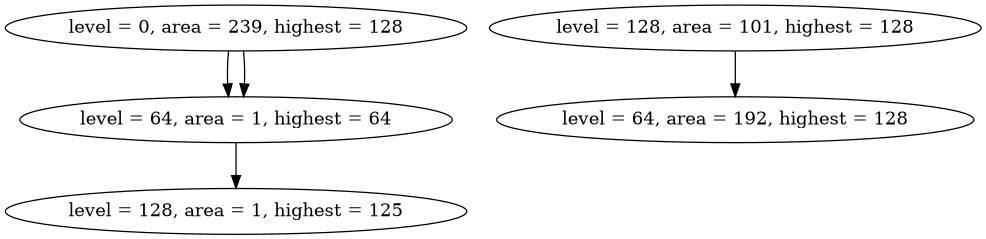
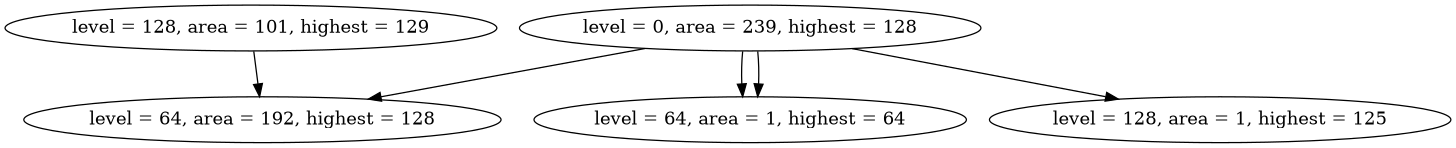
(735, 28) -> (251, 28)
none -> (513, 73)
(236, 159) -> (979, 73)
